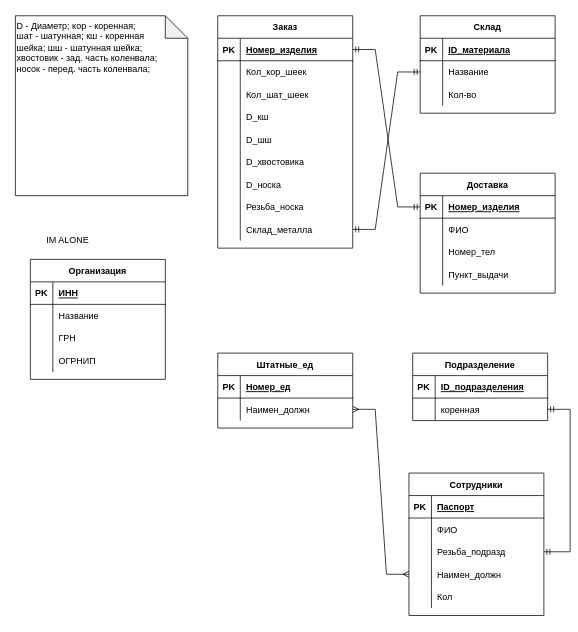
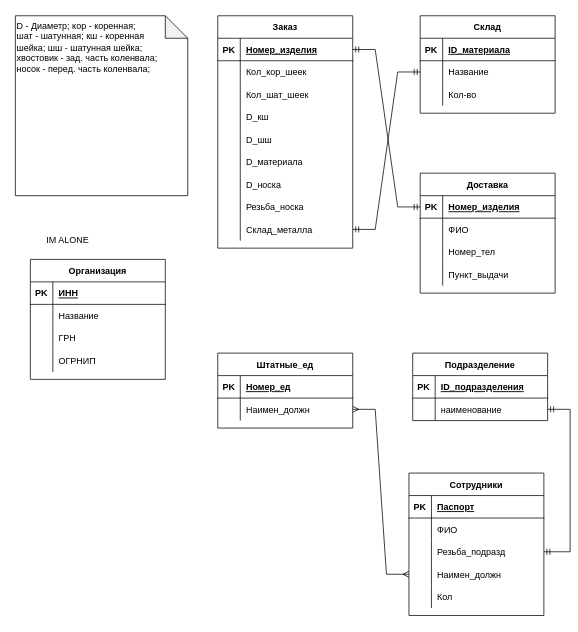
(276, 162) -> (274, 162)
(461, 410) -> (471, 410)
